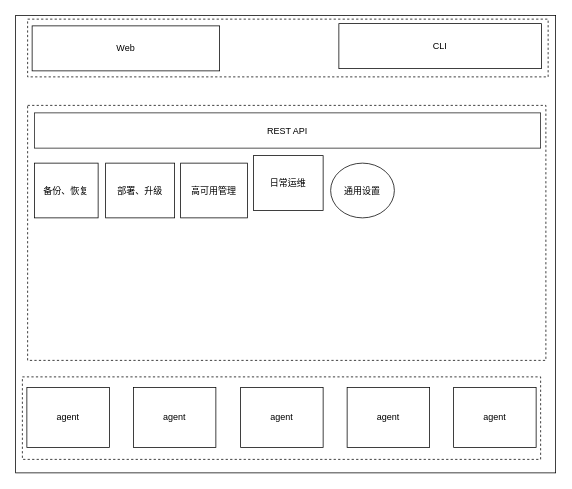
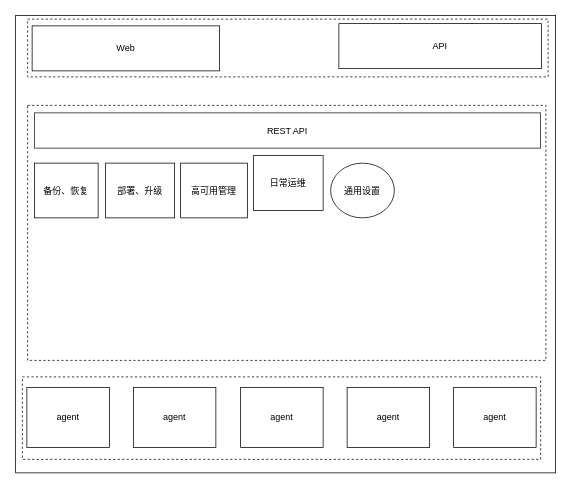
(440, 46) -> (440, 46)
